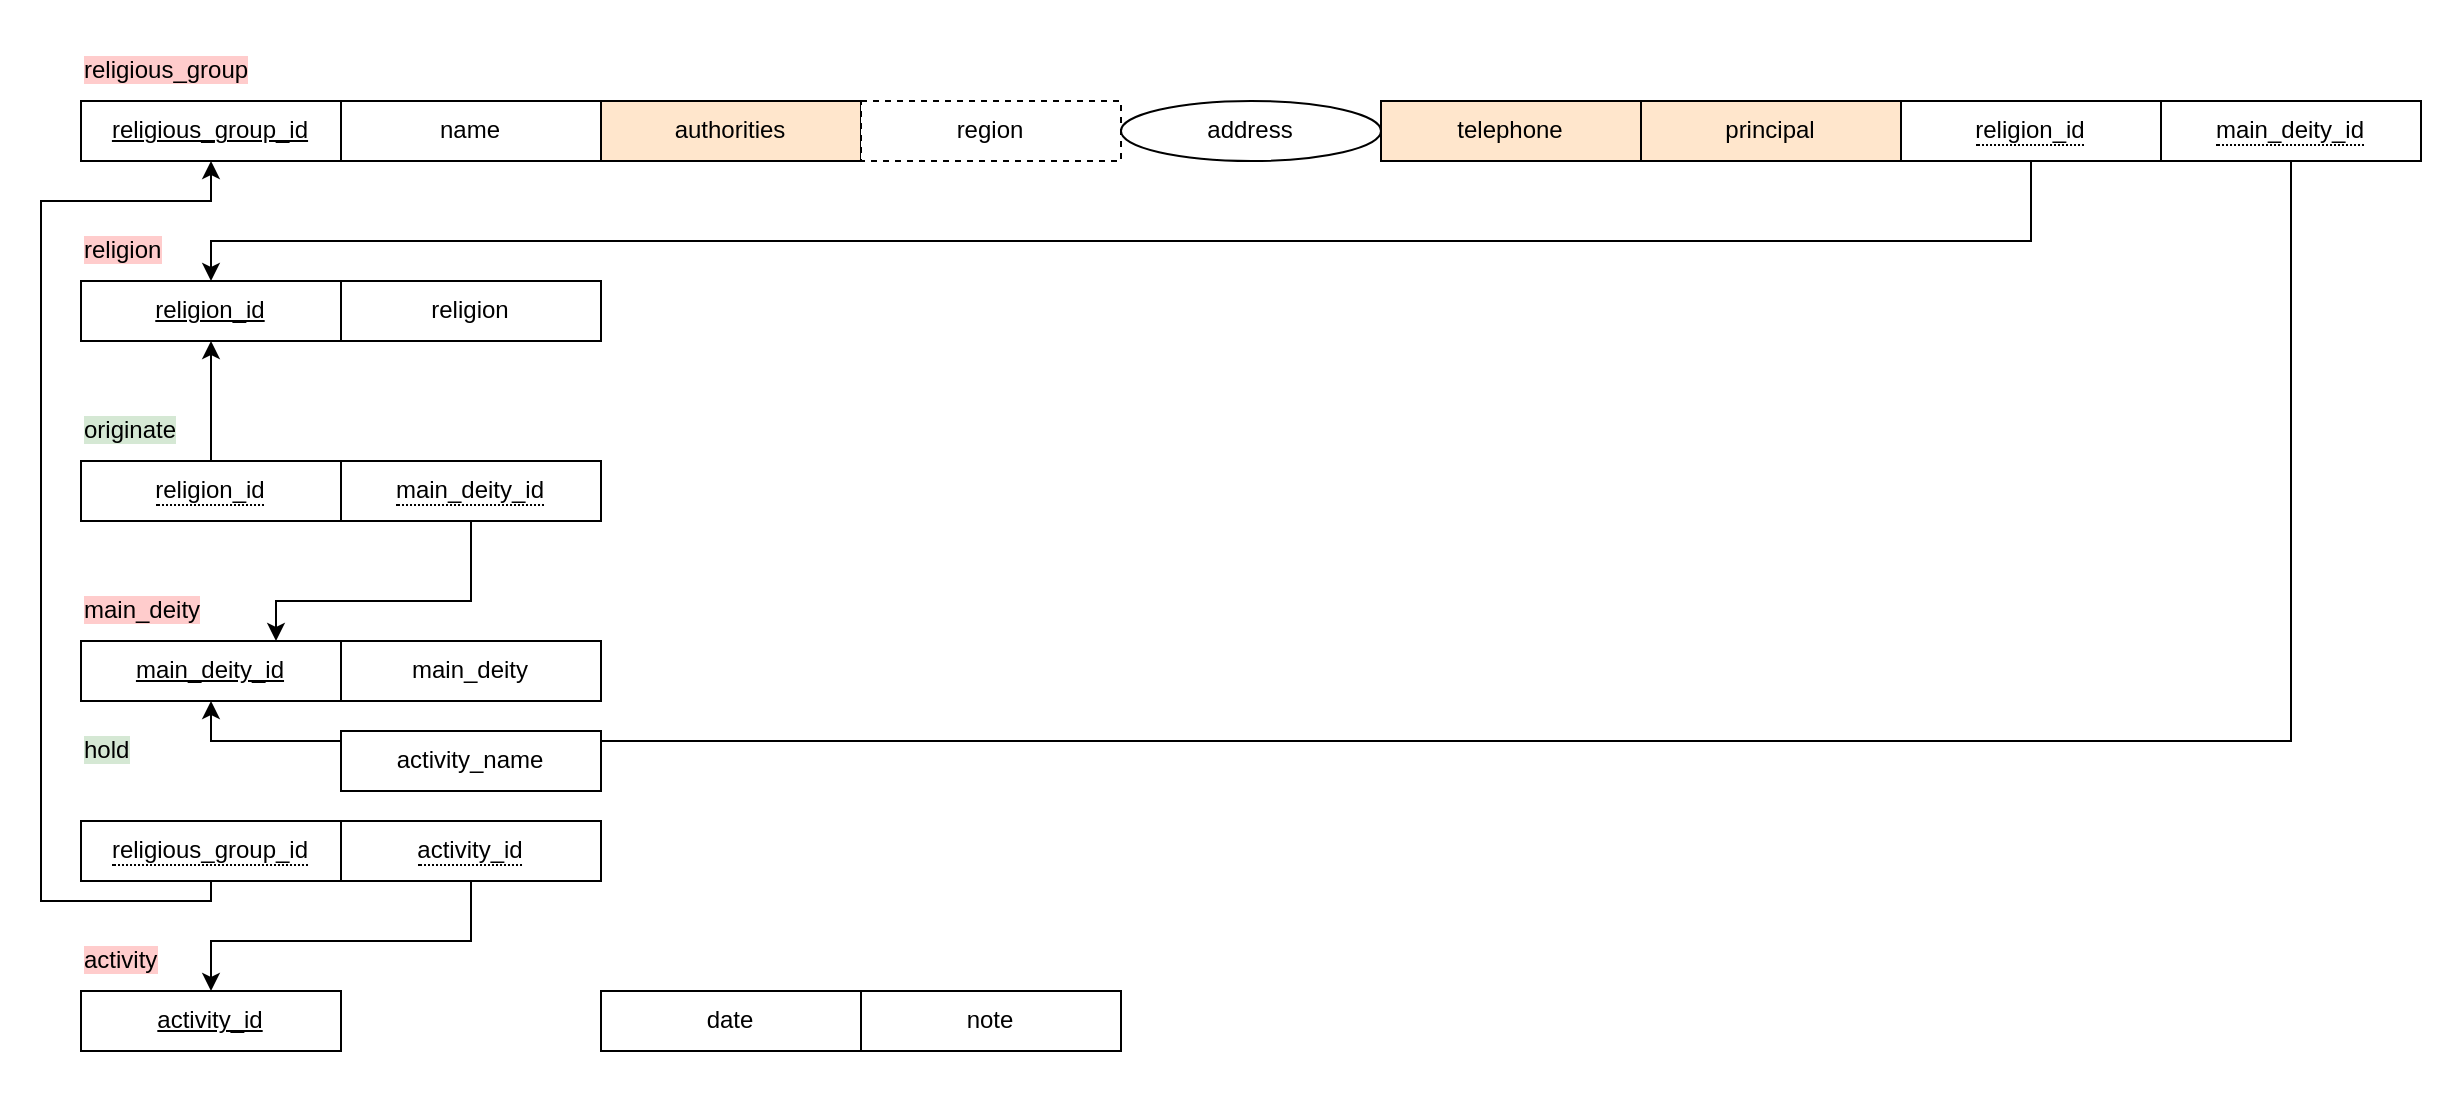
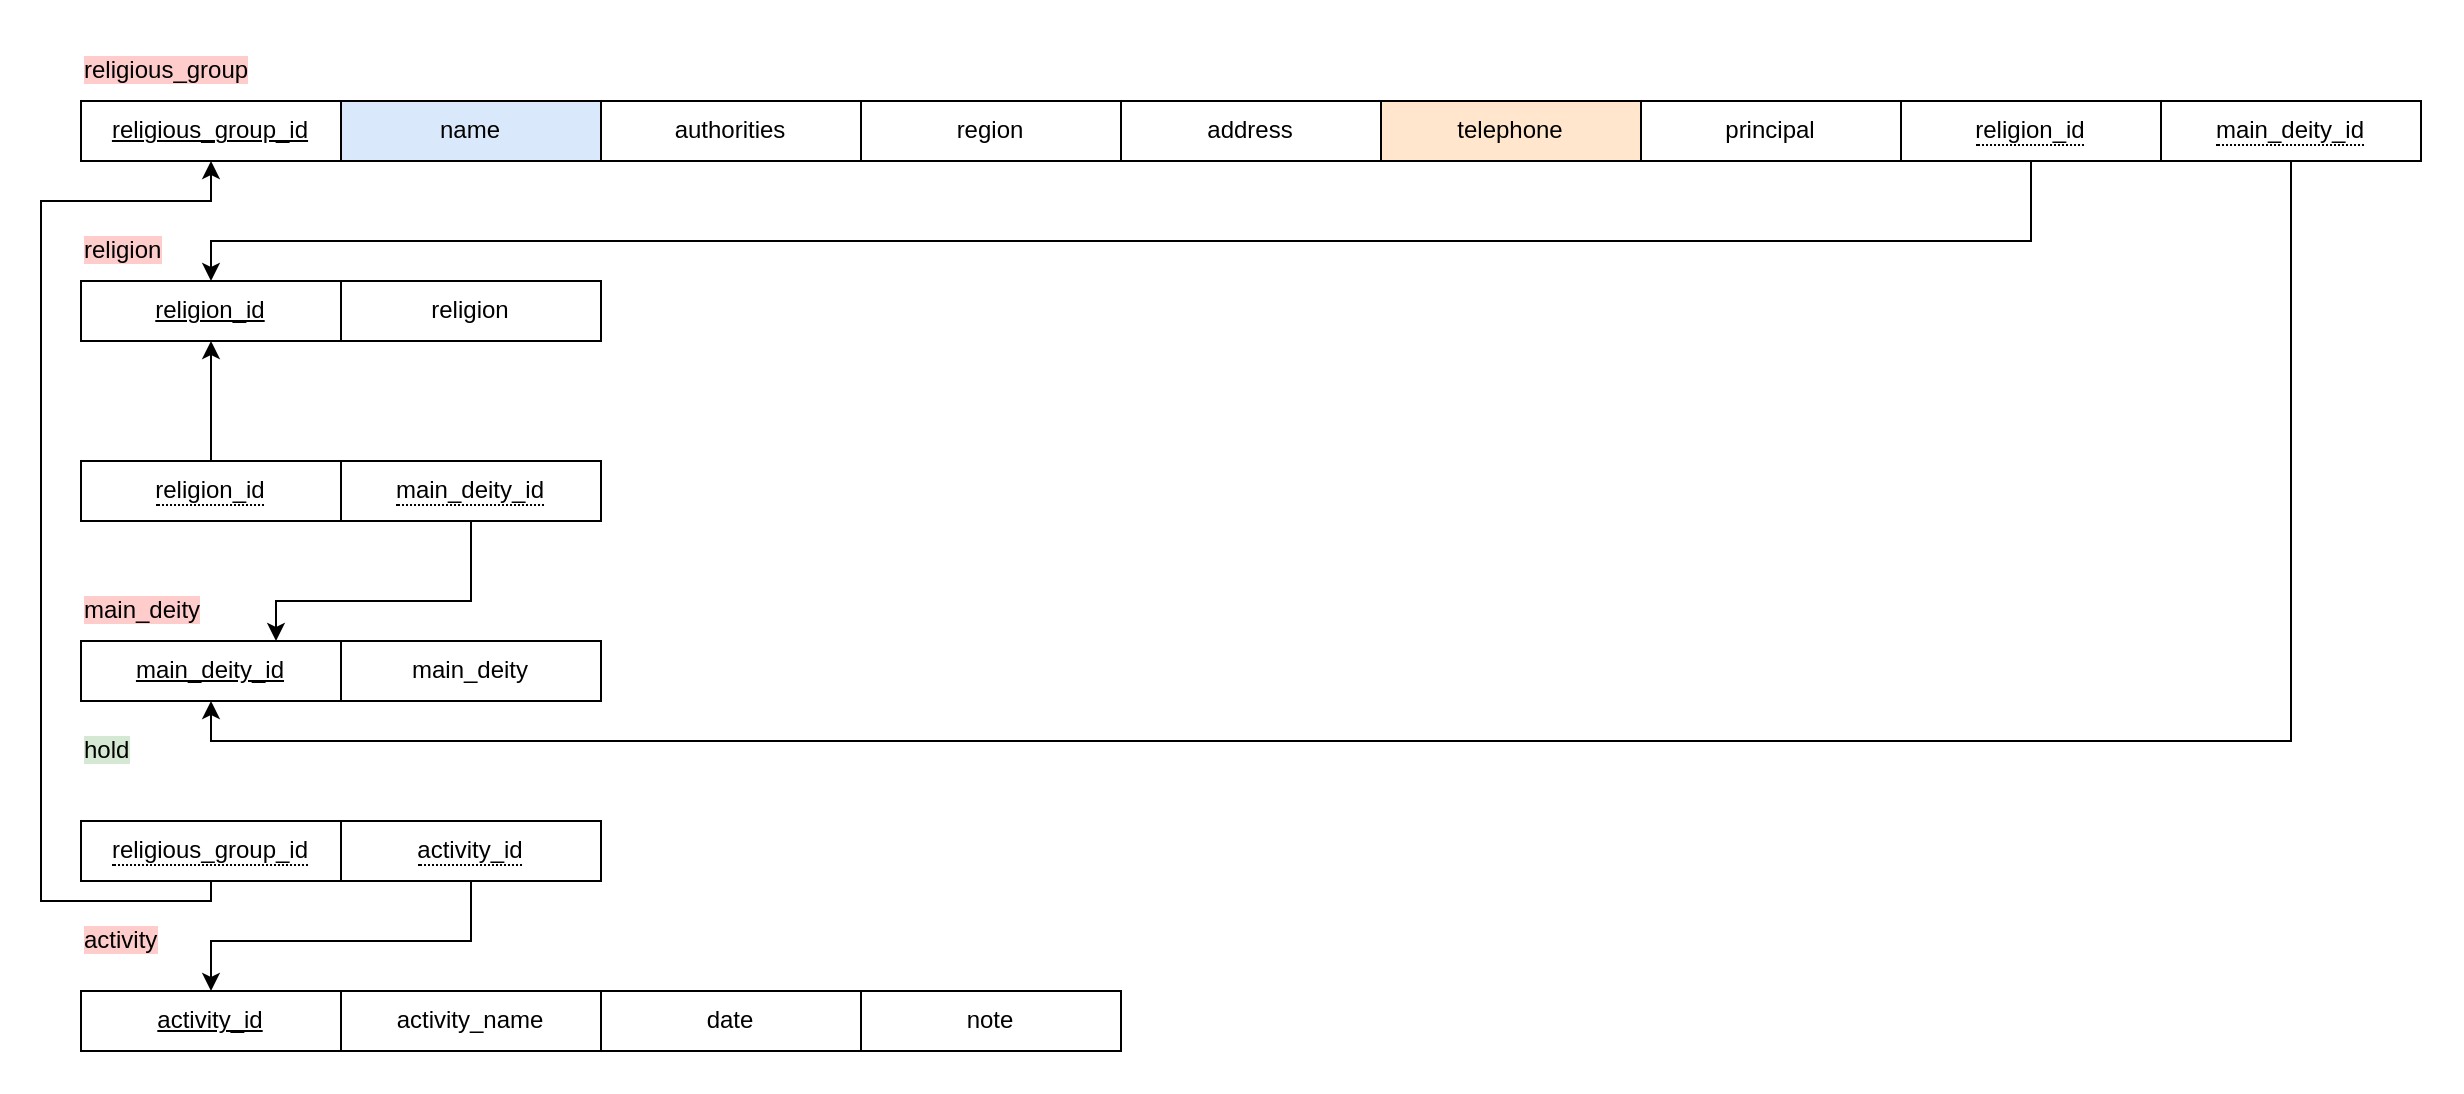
(471, 131) -> (471, 131)
(731, 131) -> (731, 131)
(991, 131) -> (991, 131)
(1251, 131) -> (1251, 131)
(1771, 131) -> (1771, 131)
(151, 431) -> none
(471, 761) -> (471, 1021)
(141, 961) -> (141, 941)
